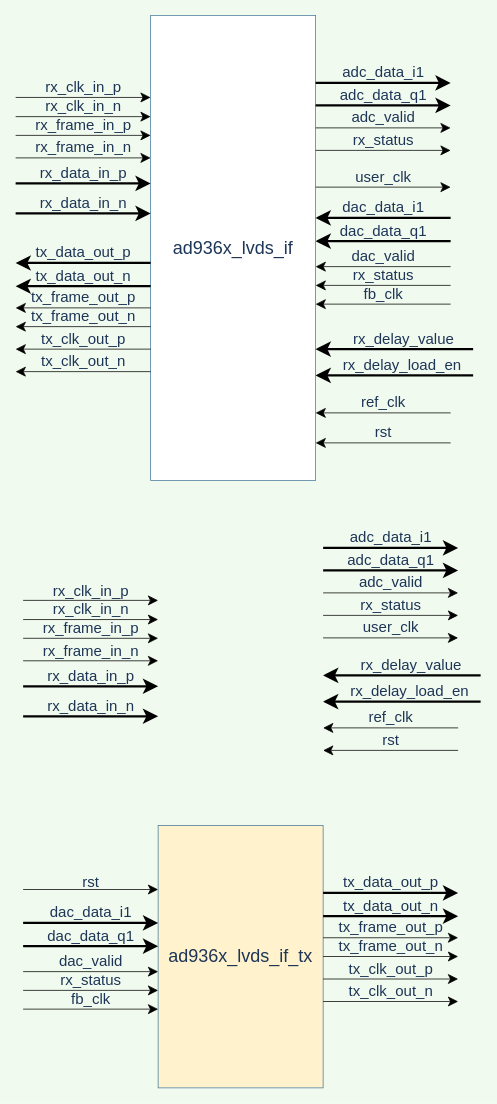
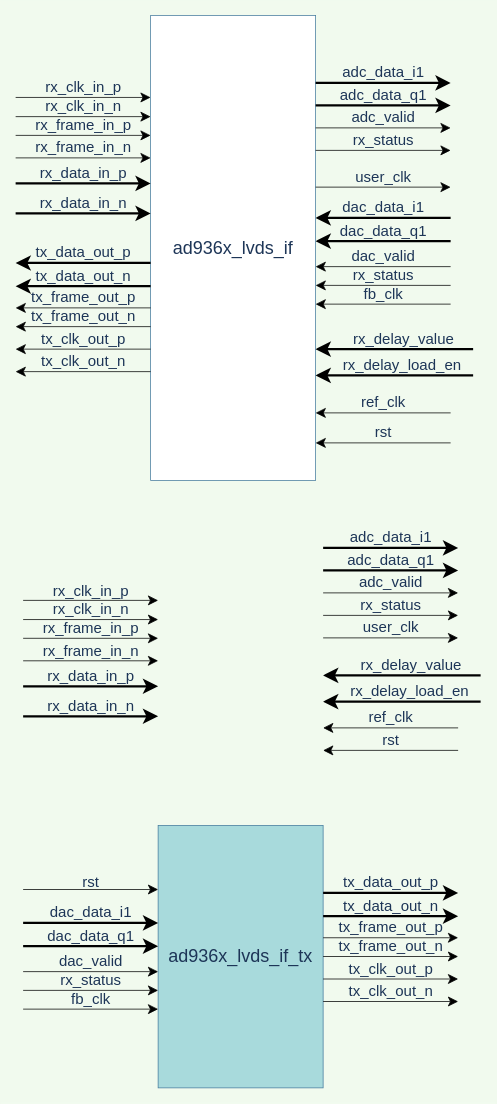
(240, 957) -> (240, 957)
